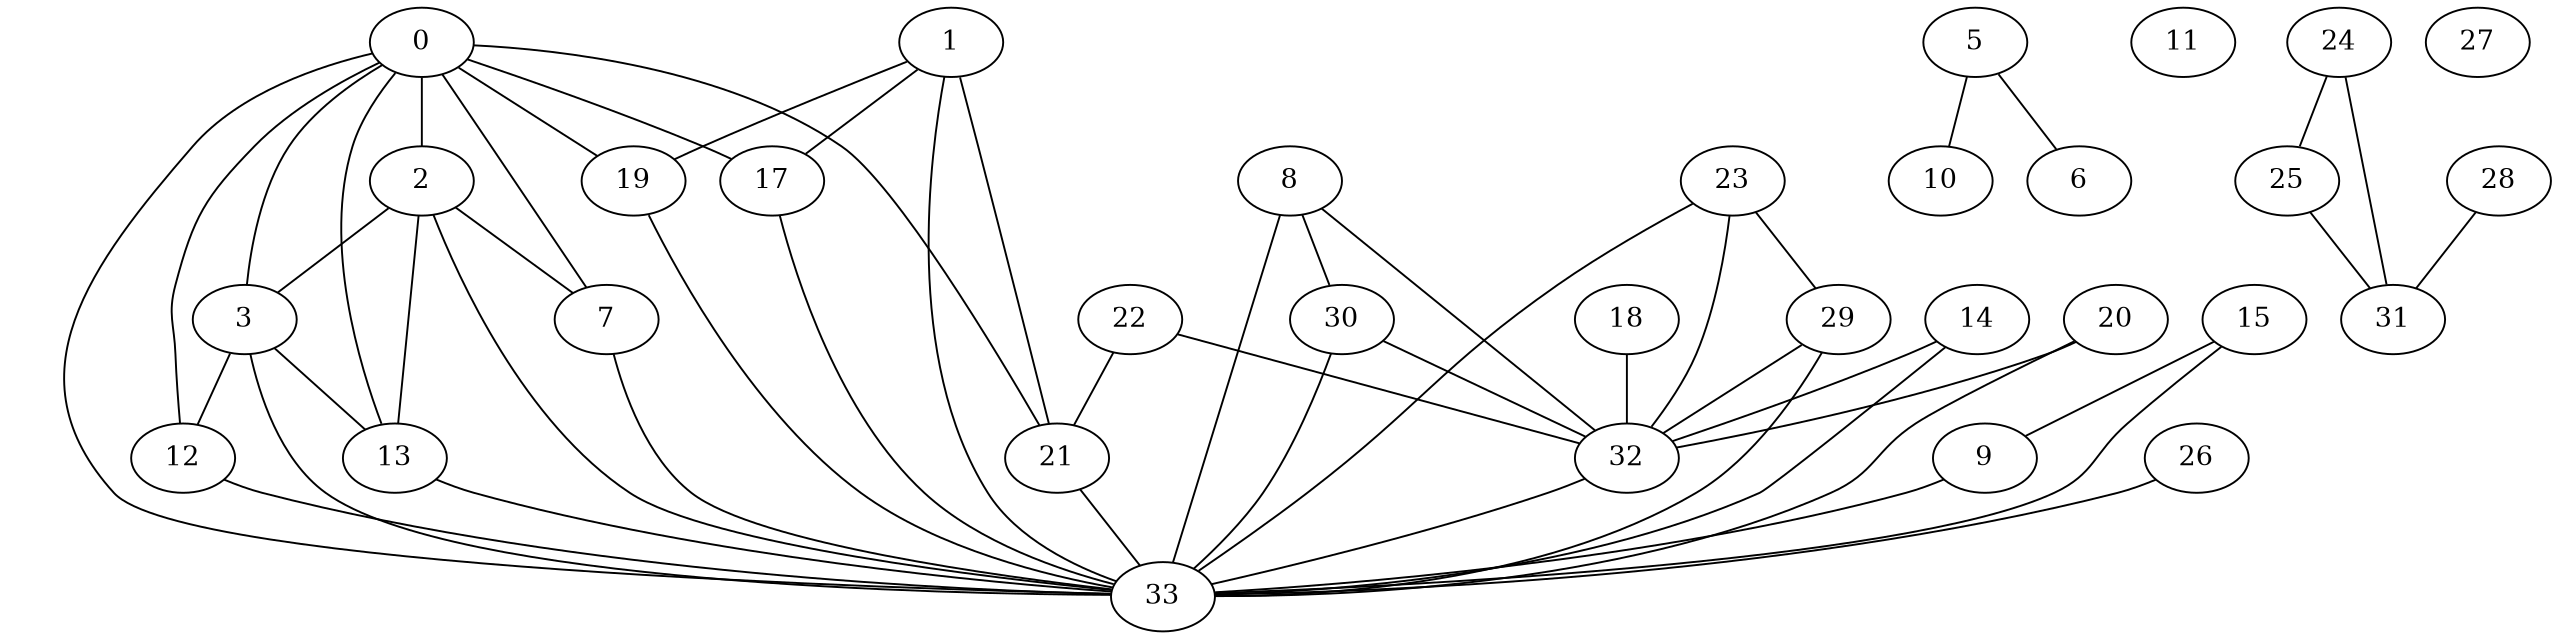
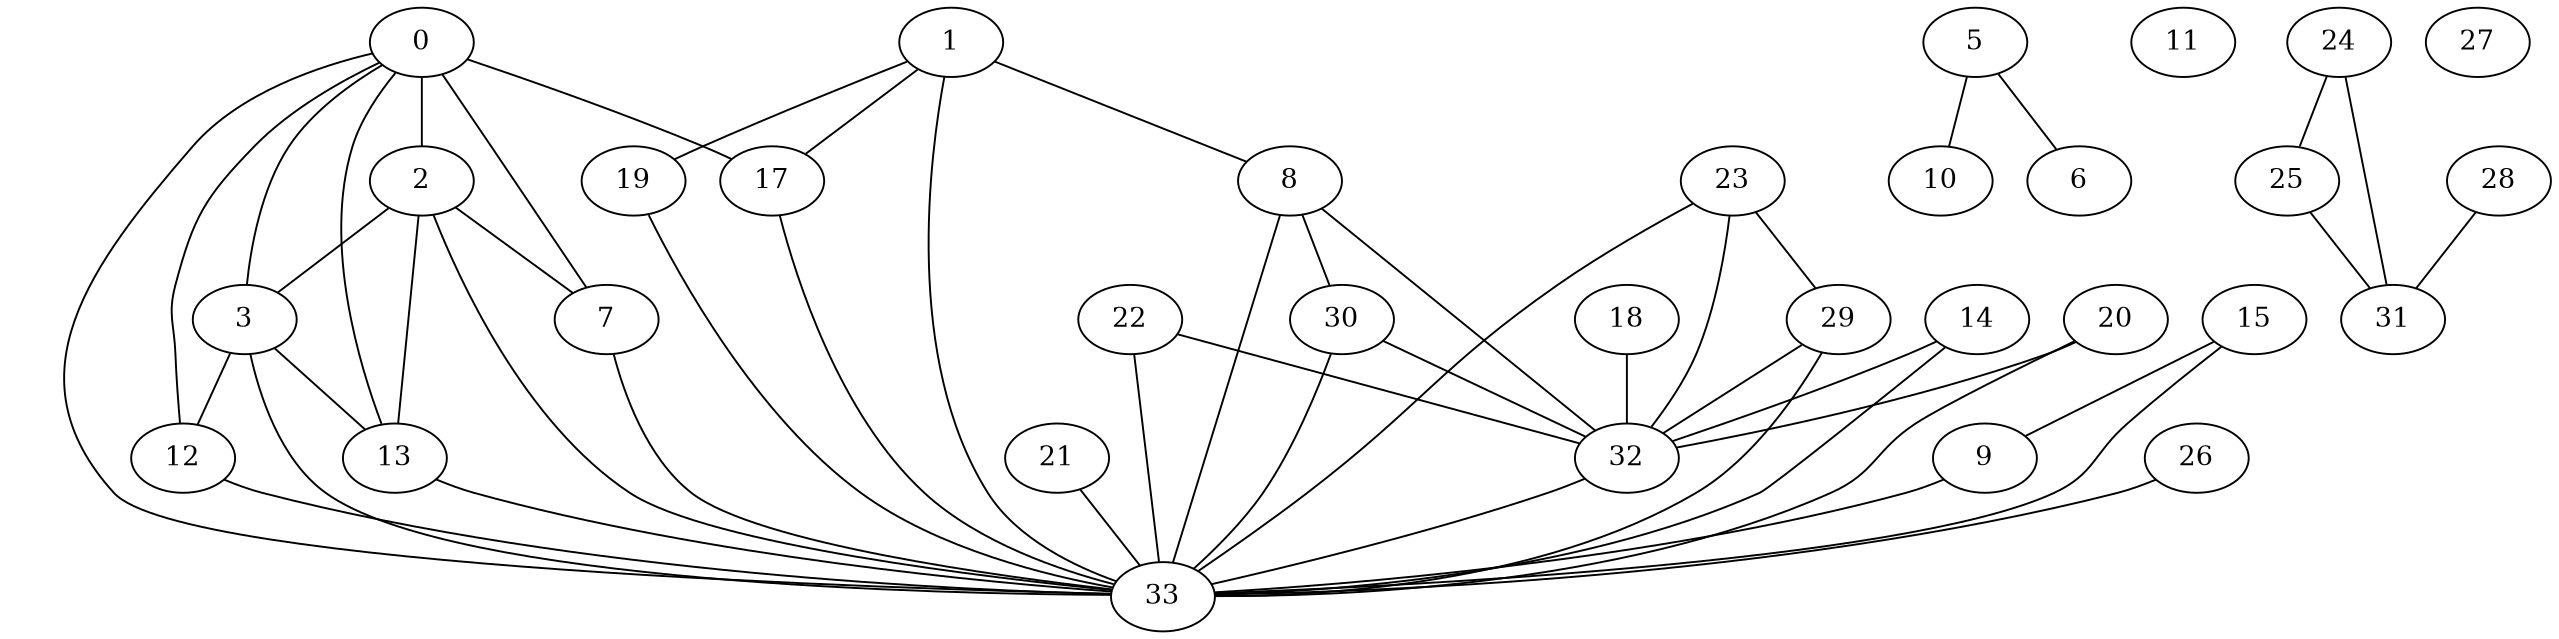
(528, 112) -> none
(808, 126) -> none
(1005, 250) -> (1121, 112)
(1094, 389) -> (1147, 458)
